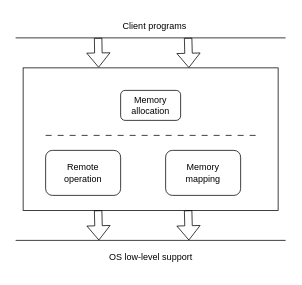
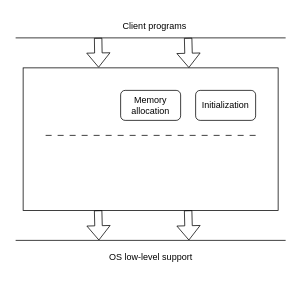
none -> (225, 105)
(83, 173) -> none
(203, 173) -> none
